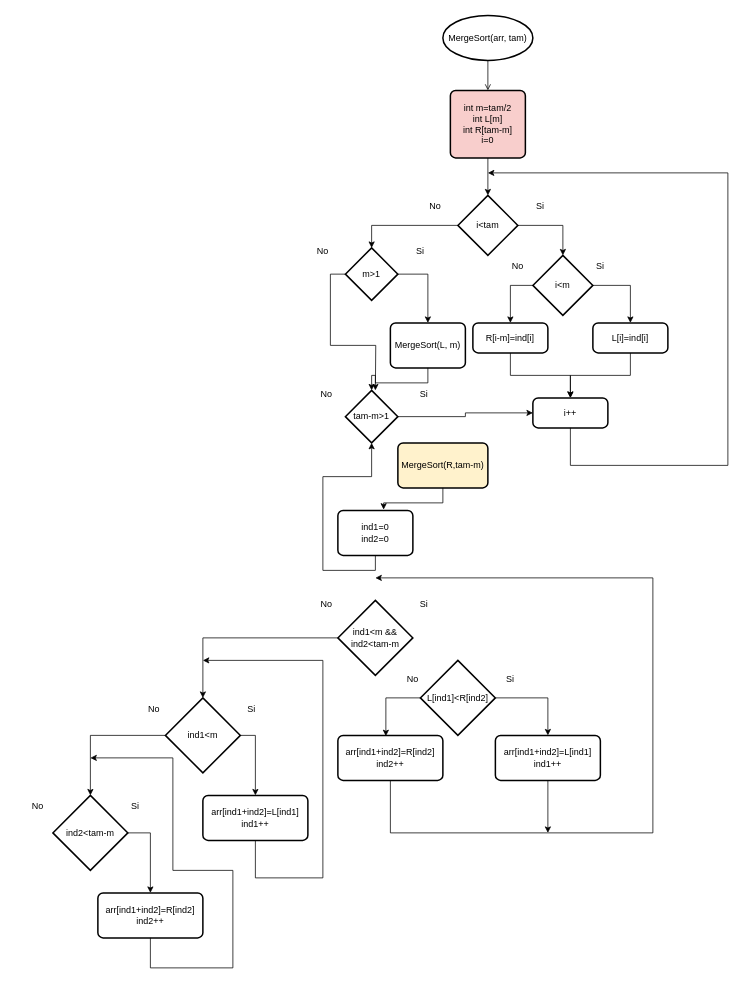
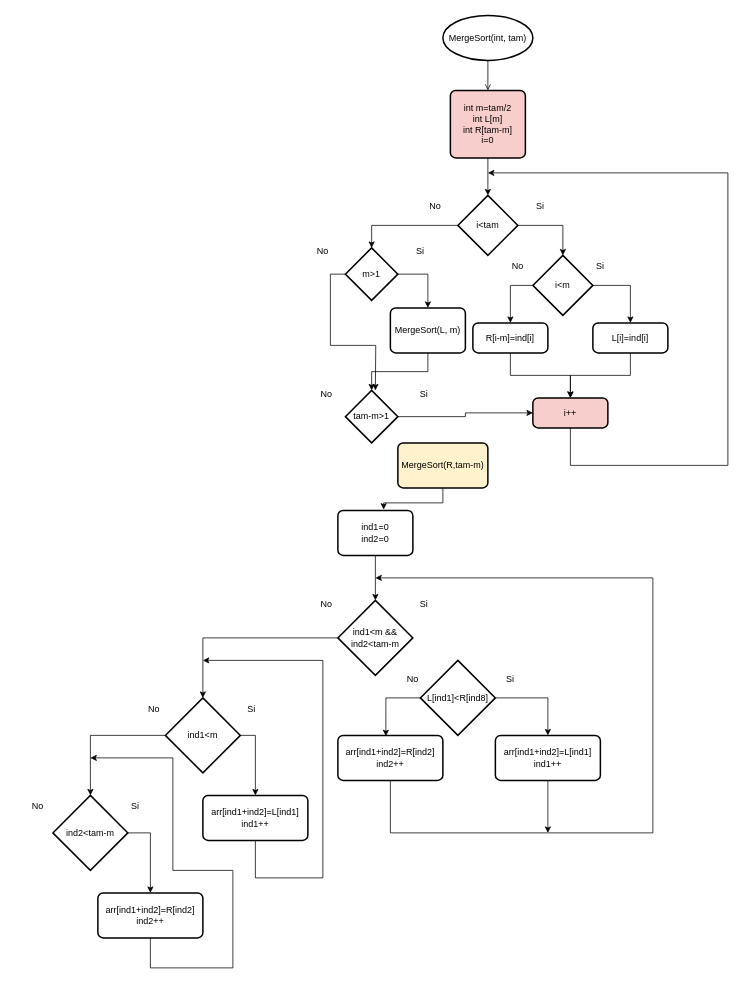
(488, 38) -> (488, 38)
(428, 345) -> (428, 330)
(570, 413) -> (570, 413)
(360, 477) -> (375, 582)
(458, 698) -> (458, 698)
